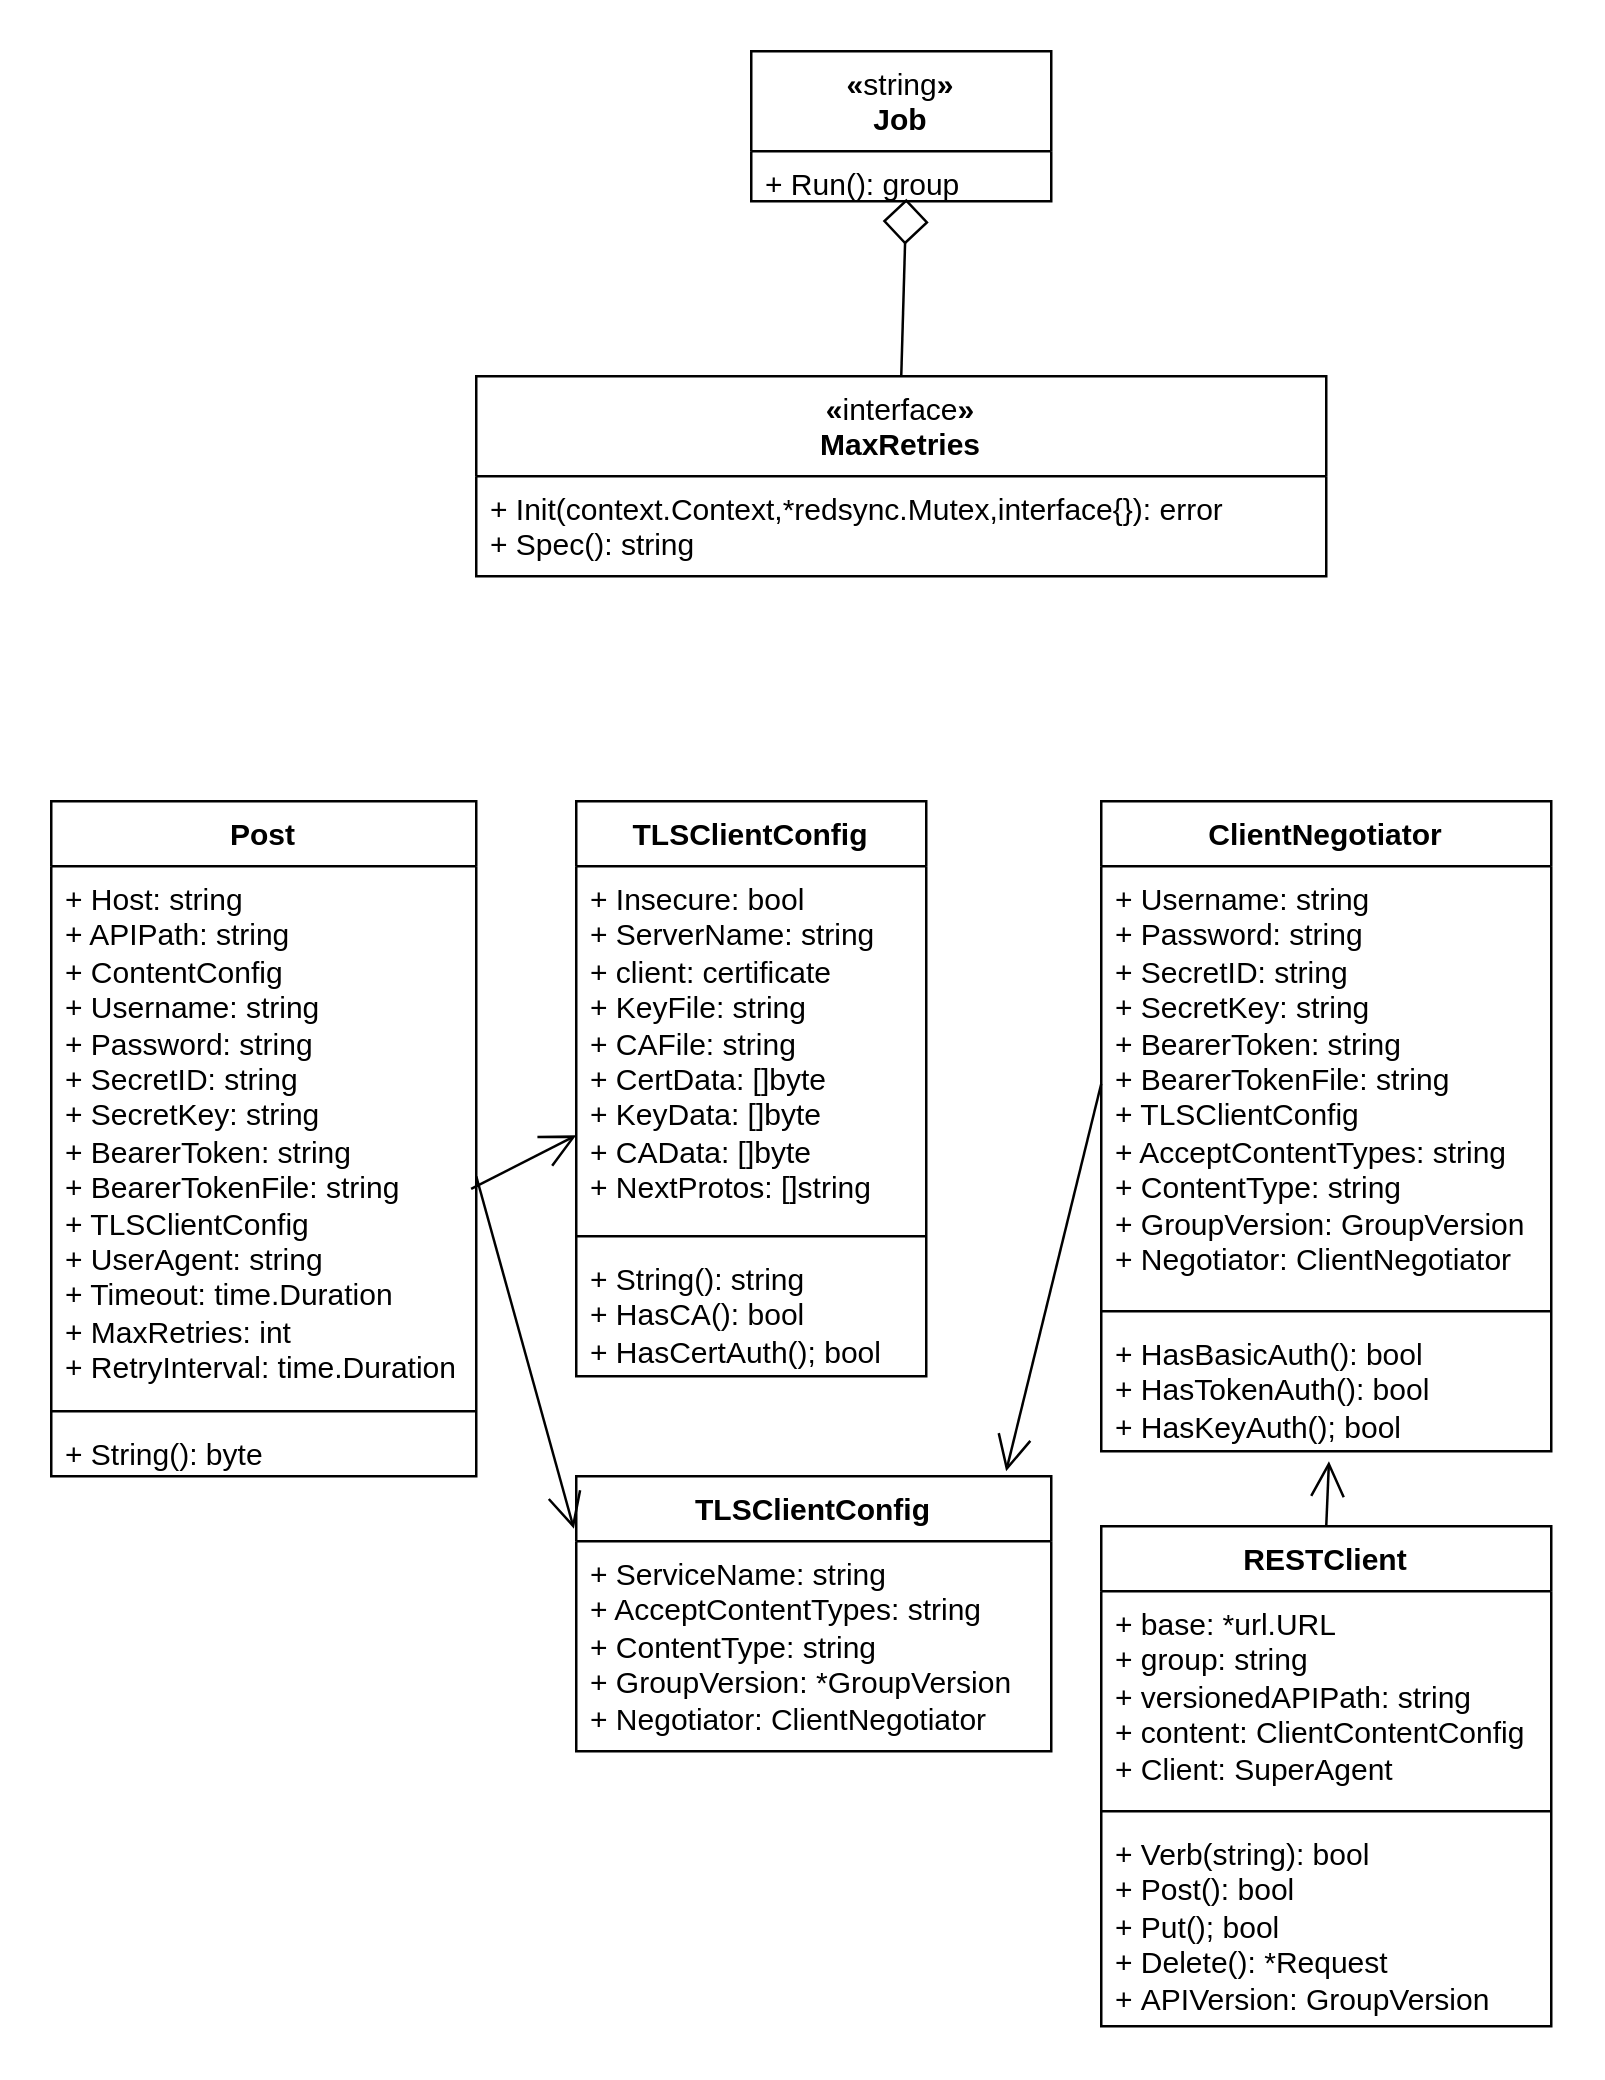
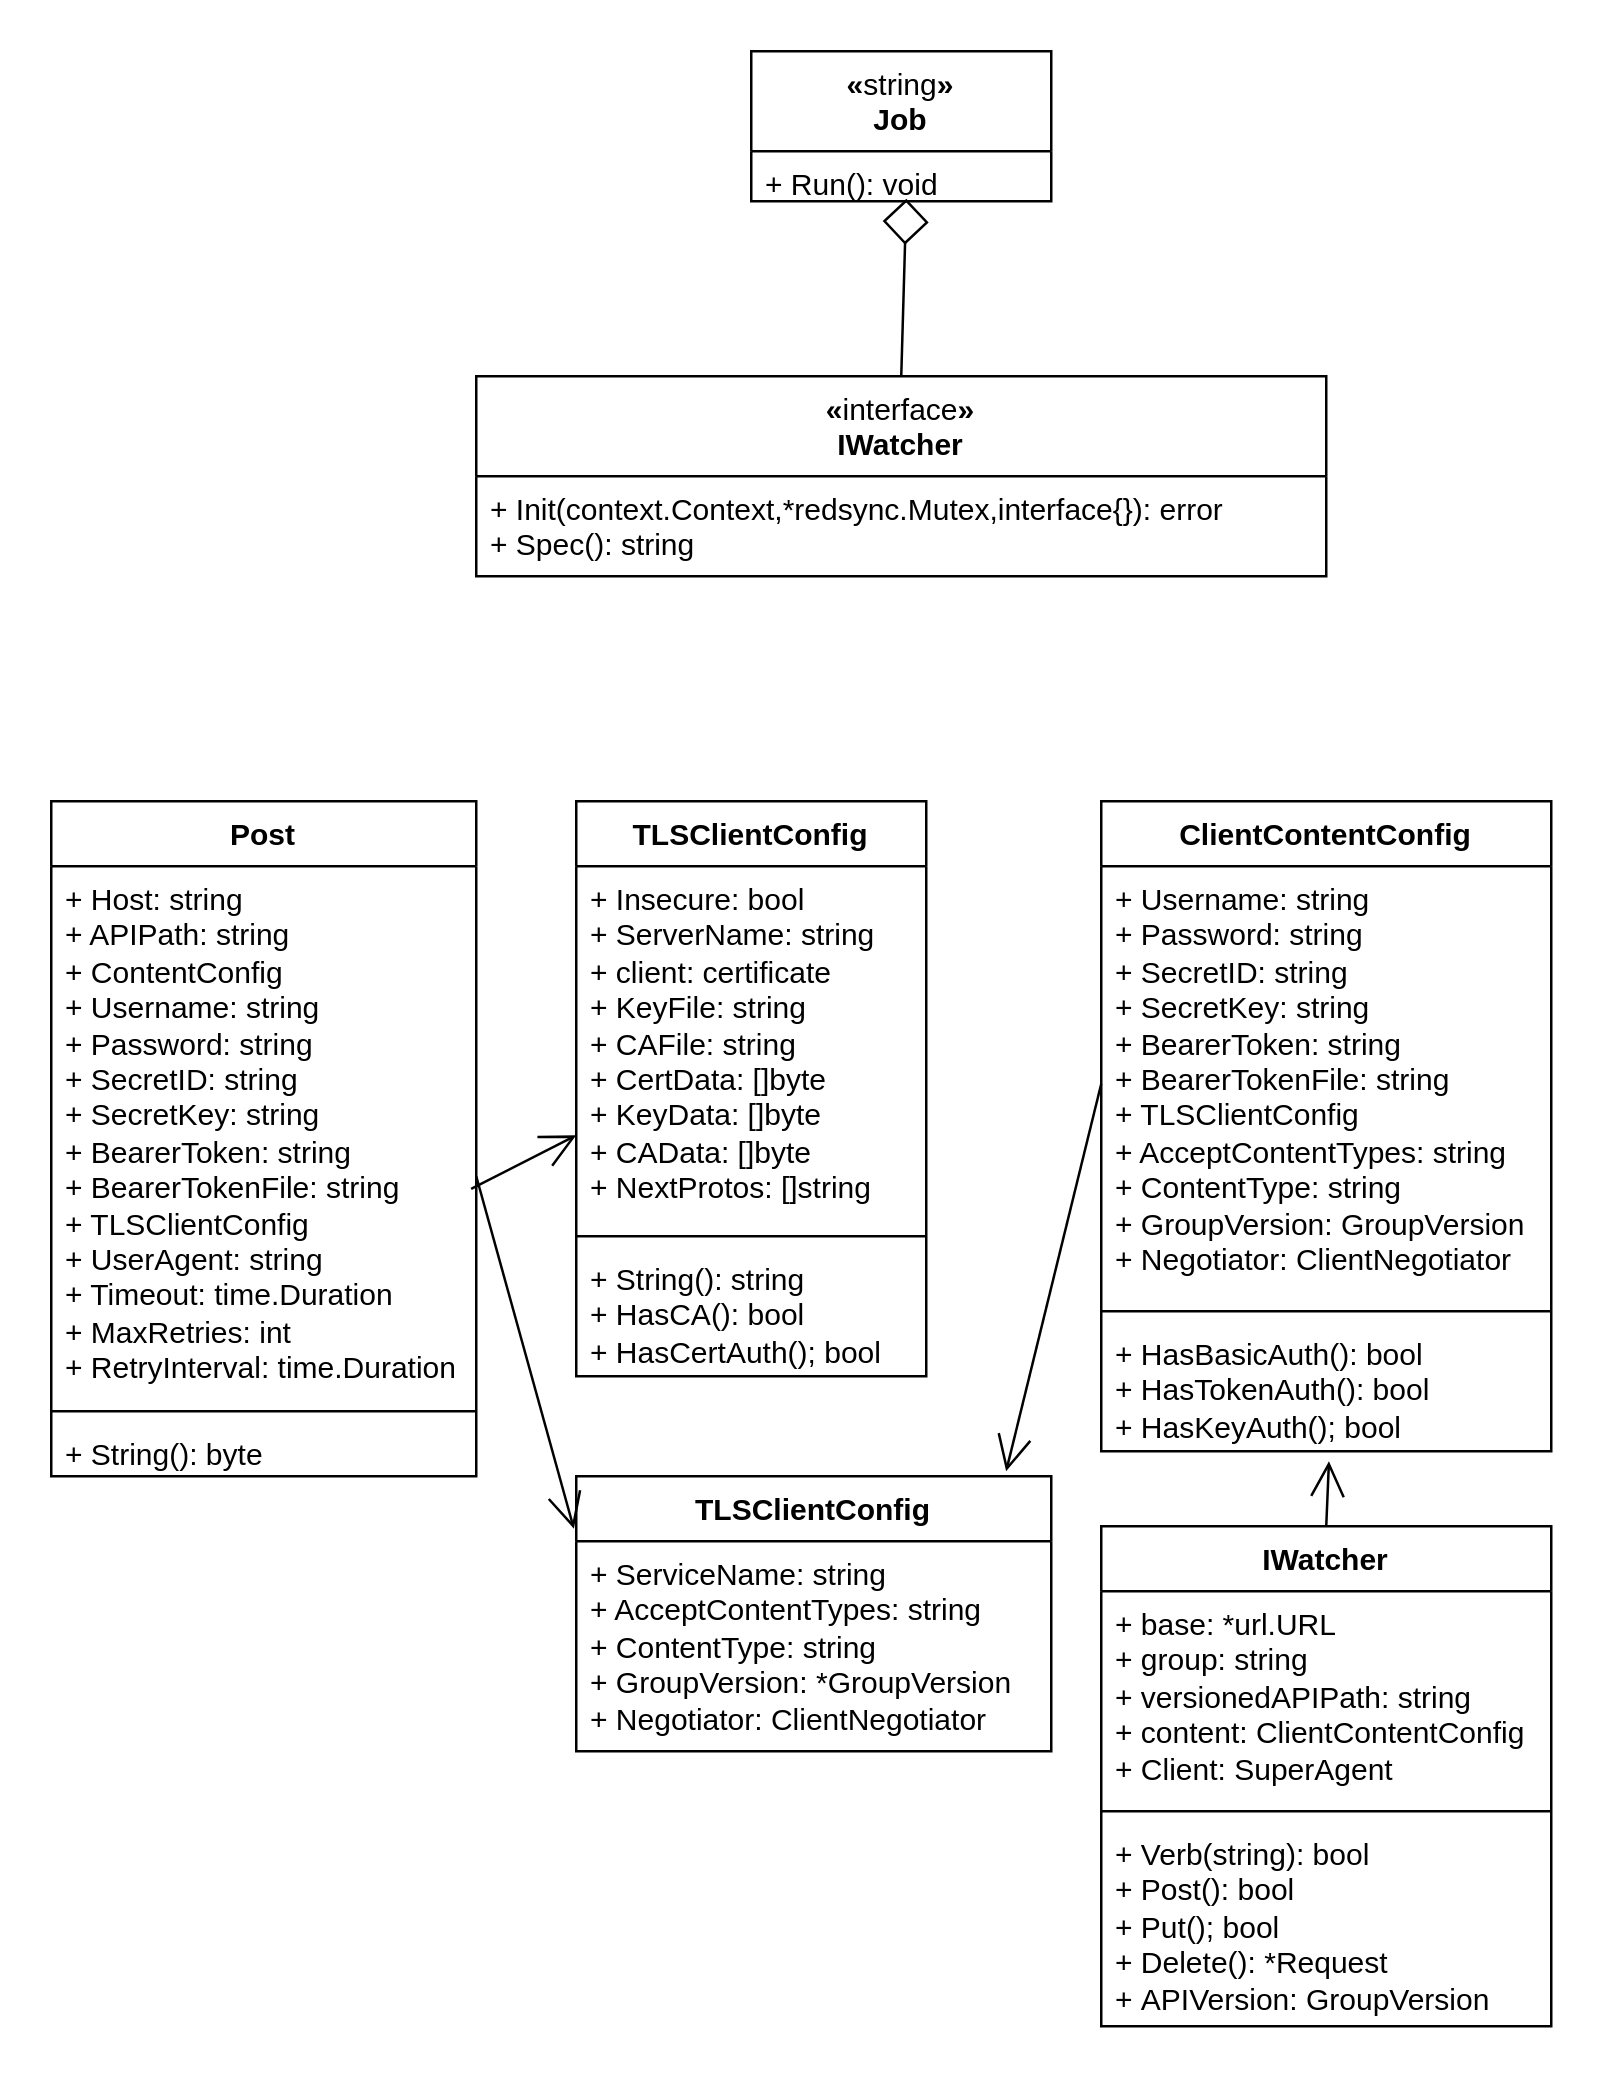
(872, 187) -> (860, 187)
(901, 430) -> (901, 430)
(1326, 837) -> (1326, 837)
(1326, 1562) -> (1326, 1562)
